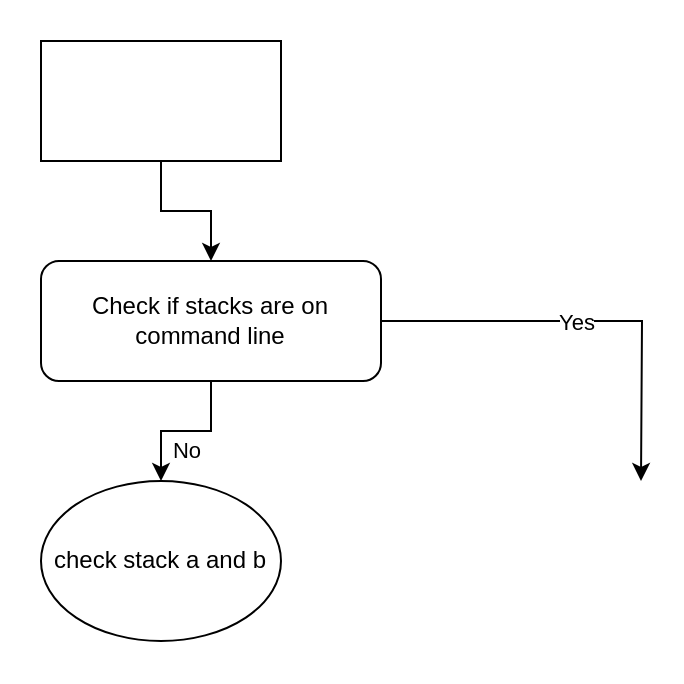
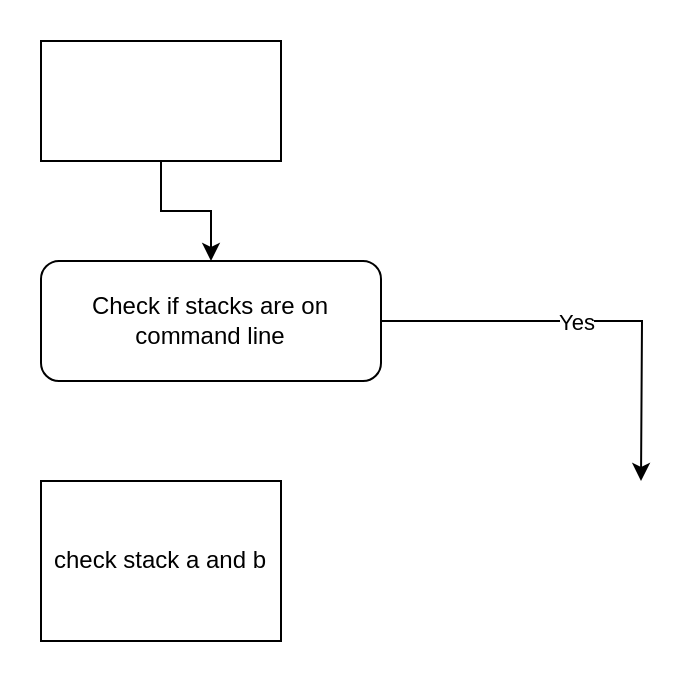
(193, 431) -> none
(161, 561) -> (161, 561)
